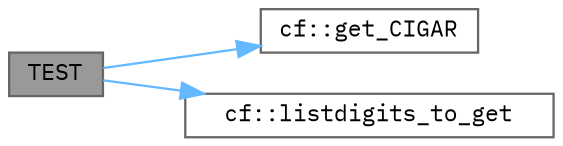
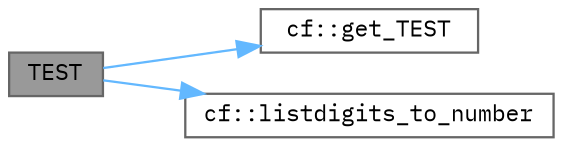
(369, 31) -> (369, 31)
(369, 116) -> (369, 116)
